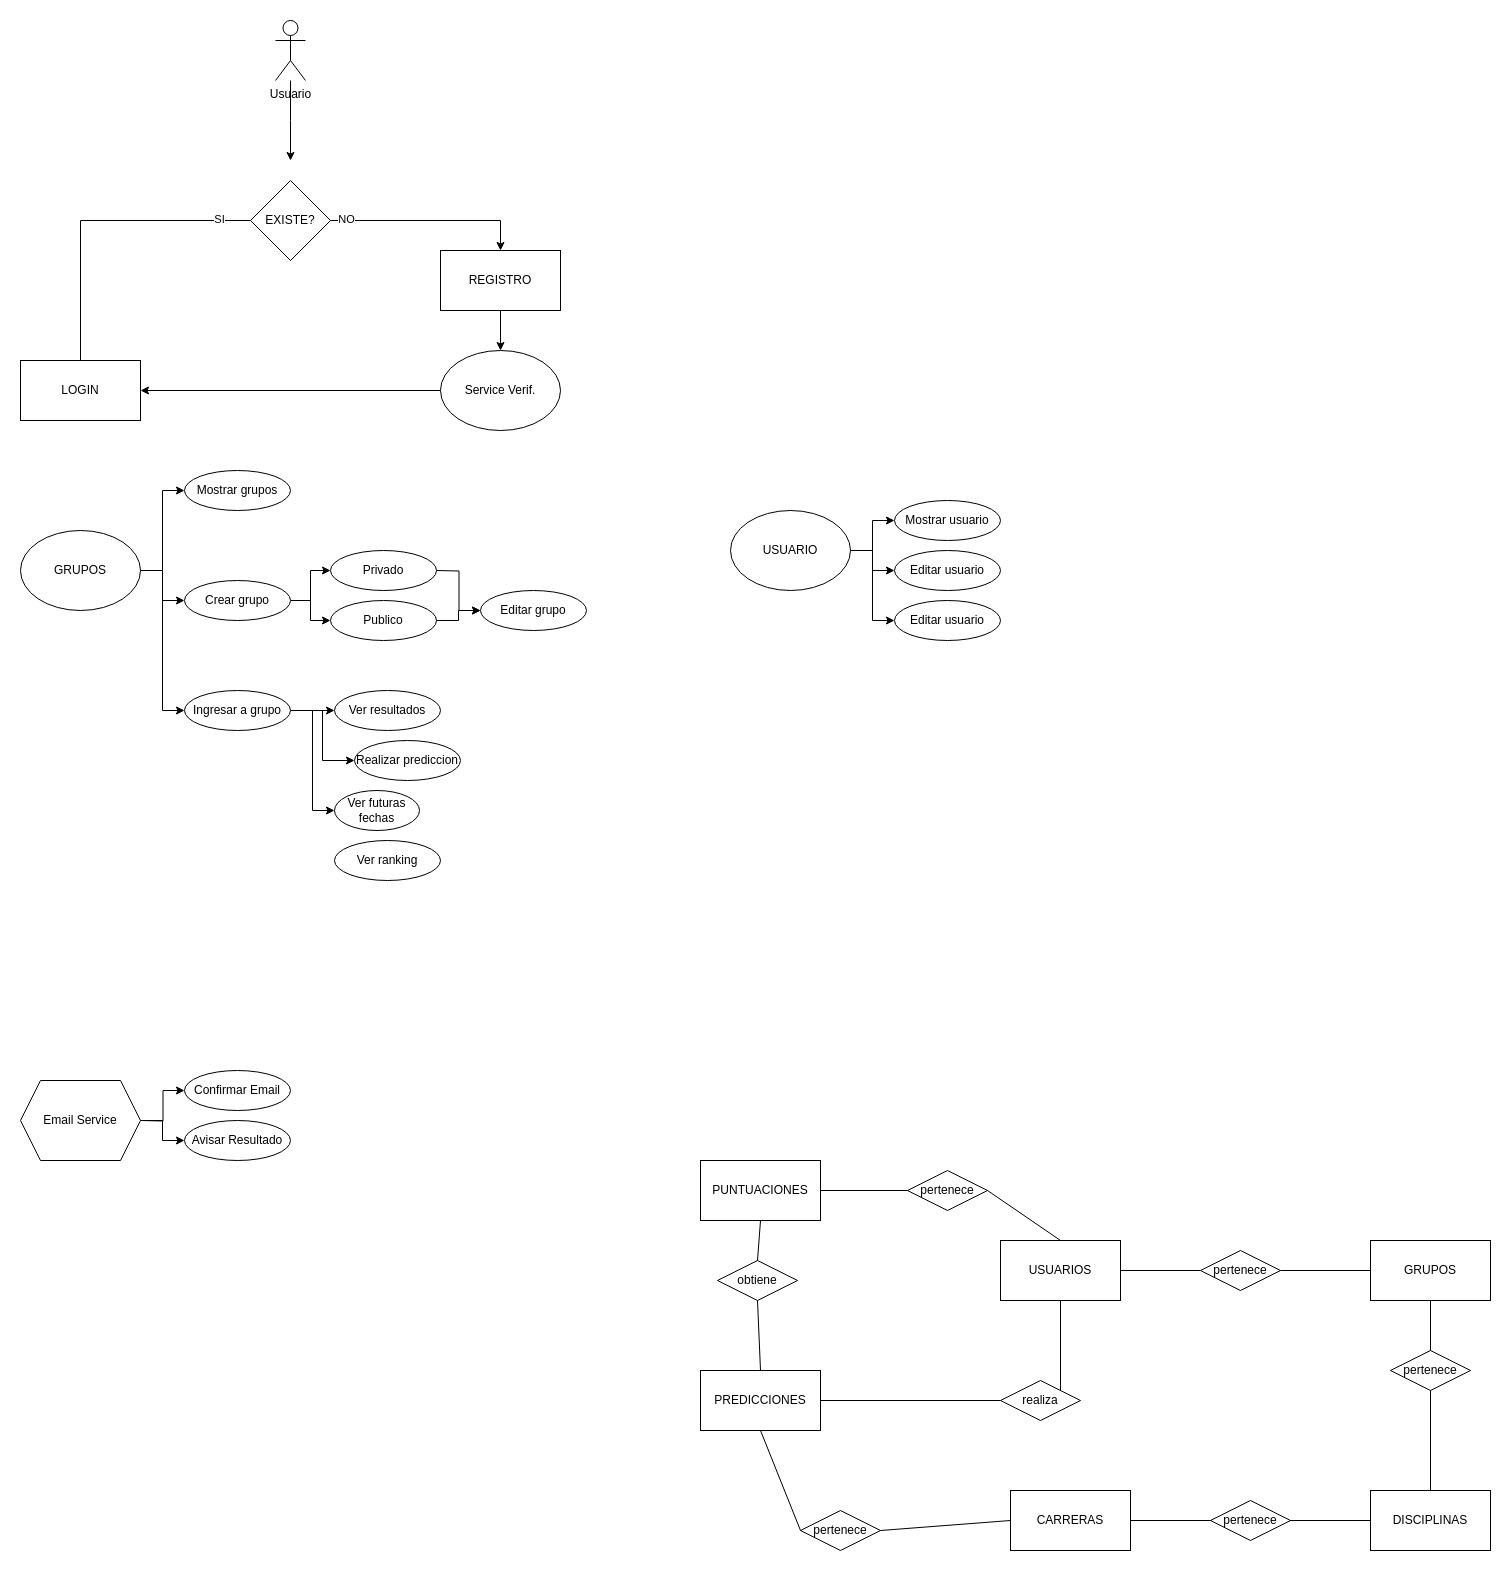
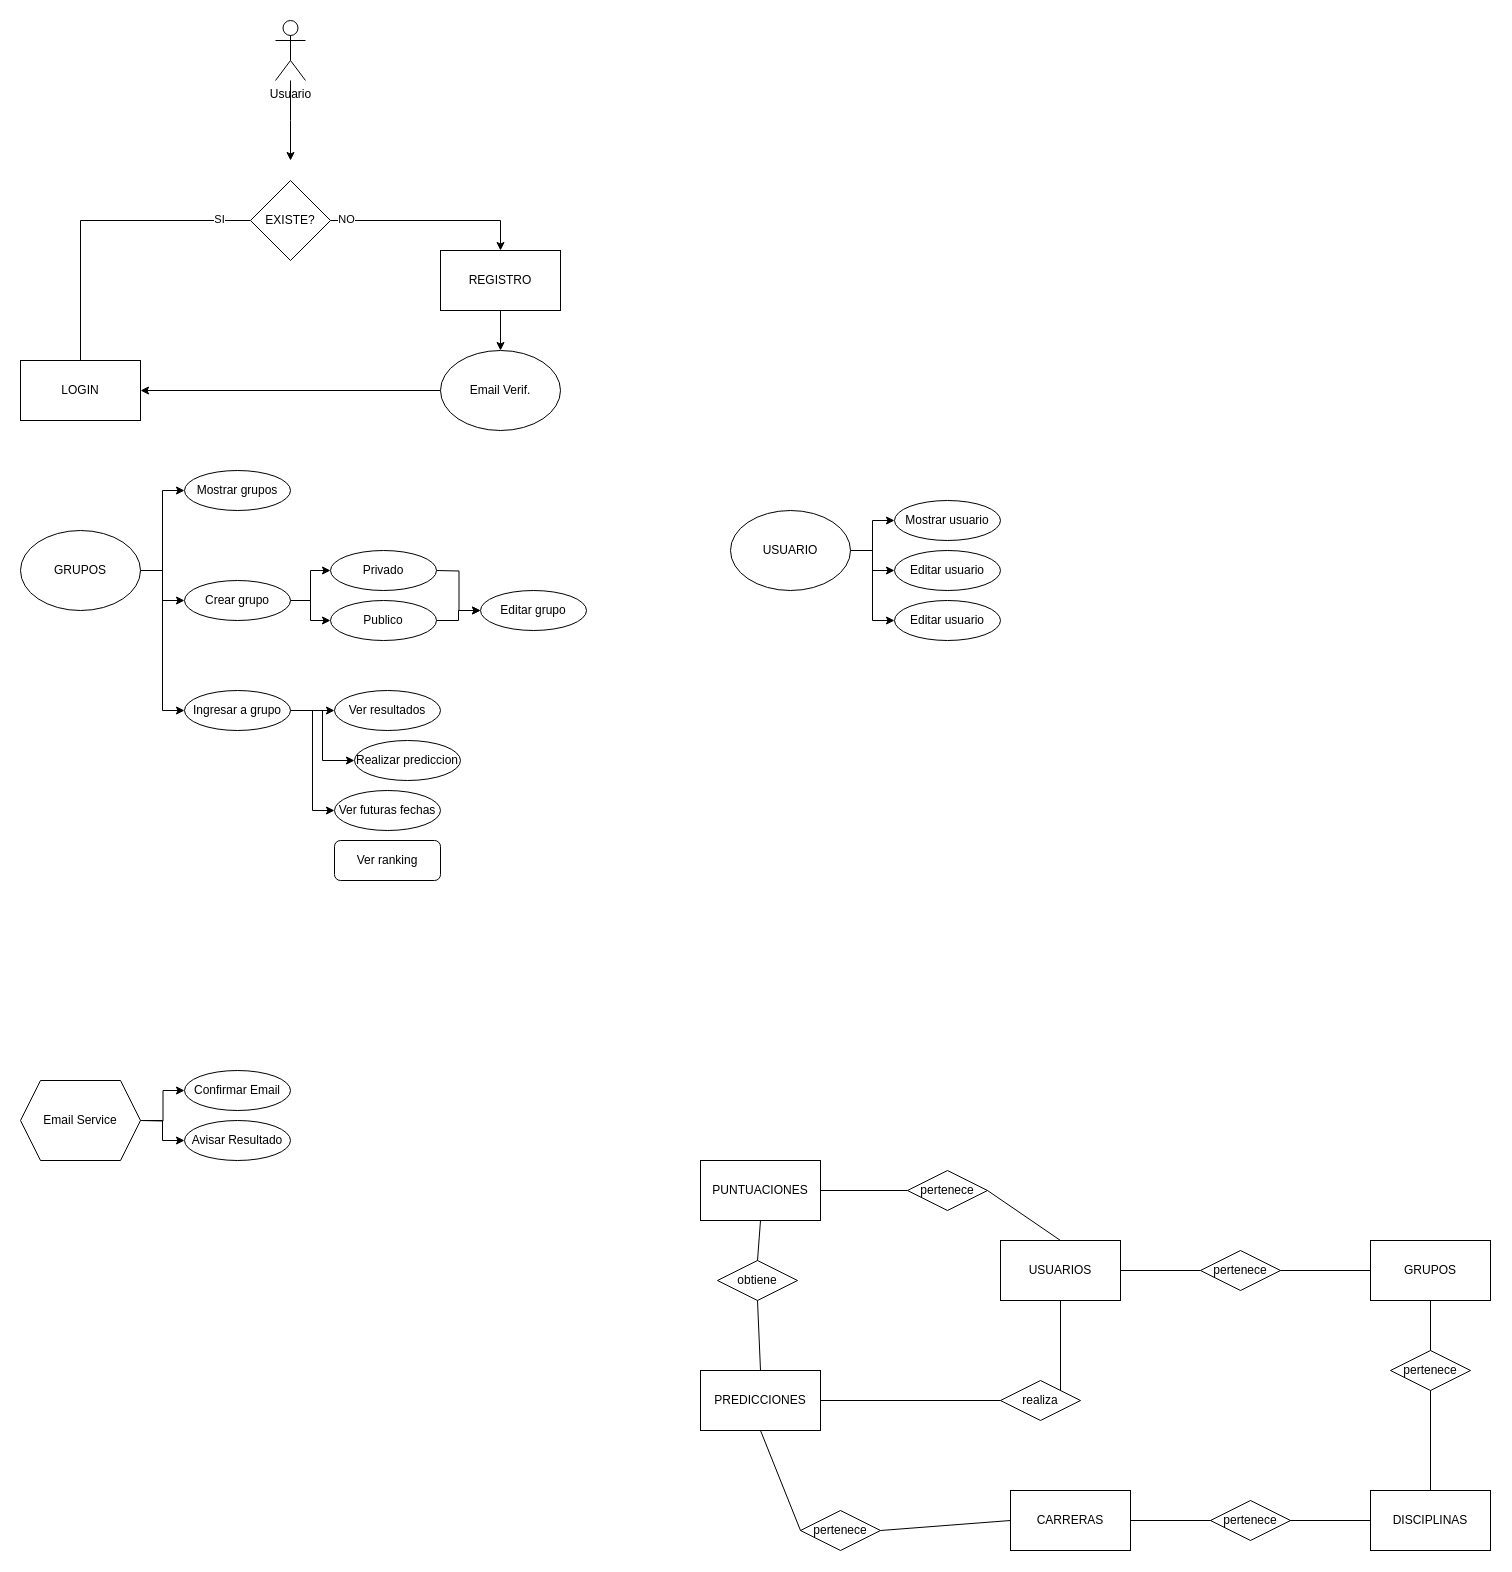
(501, 391) -> (501, 391)
(377, 811) -> (388, 811)
(388, 861) -> (388, 861)
